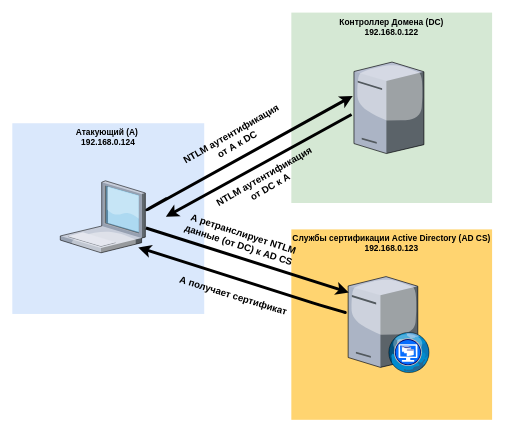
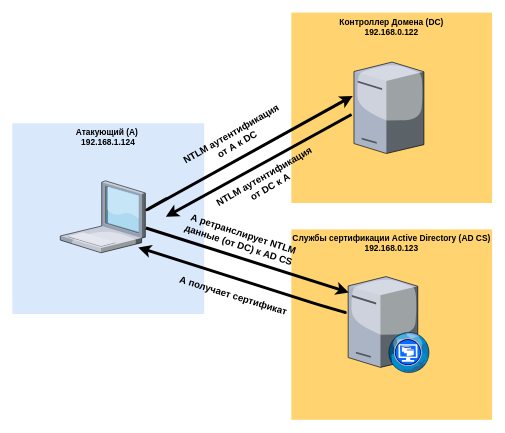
(392, 27) -> (392, 27)
(108, 138) -> (108, 138)
